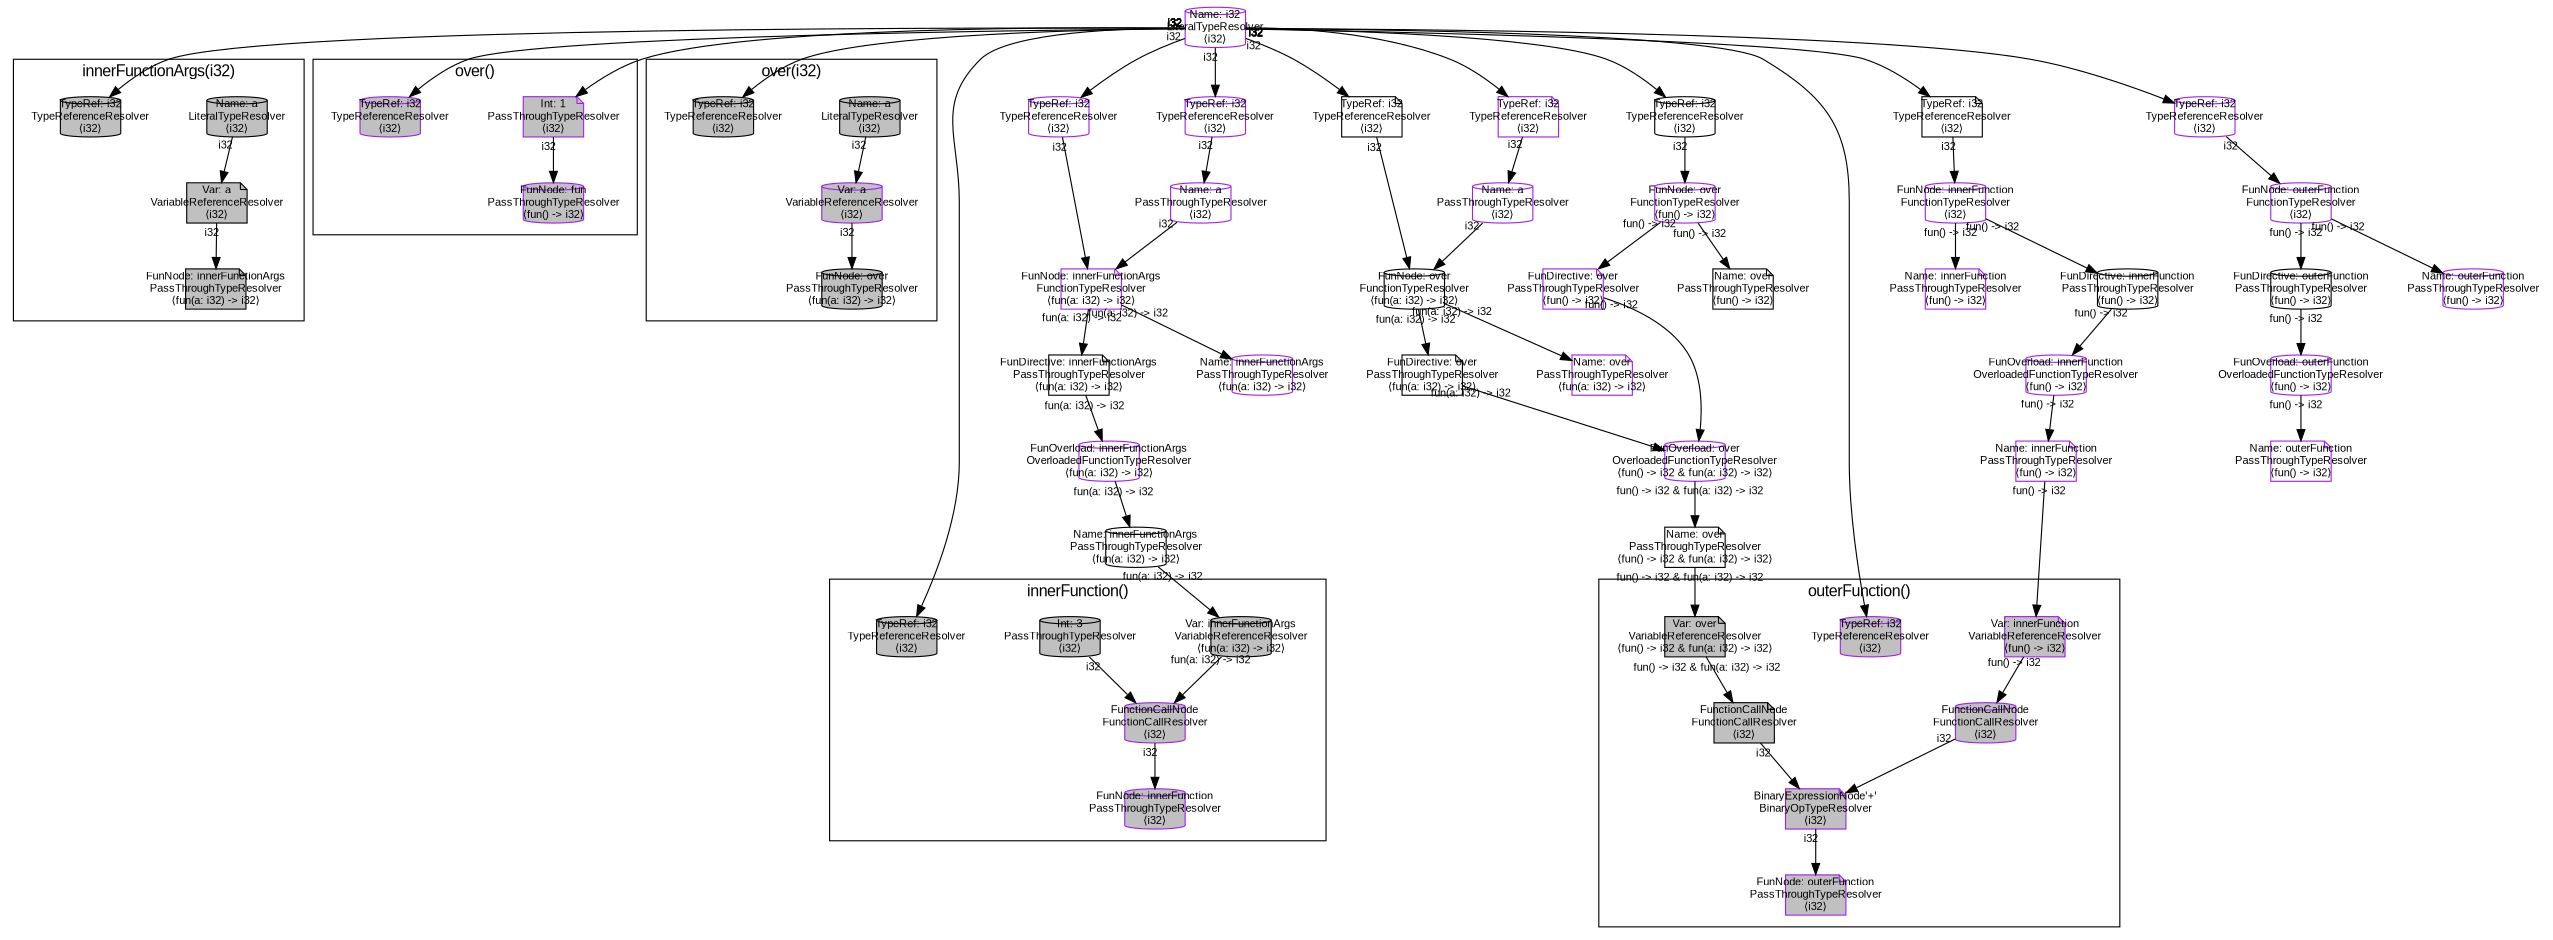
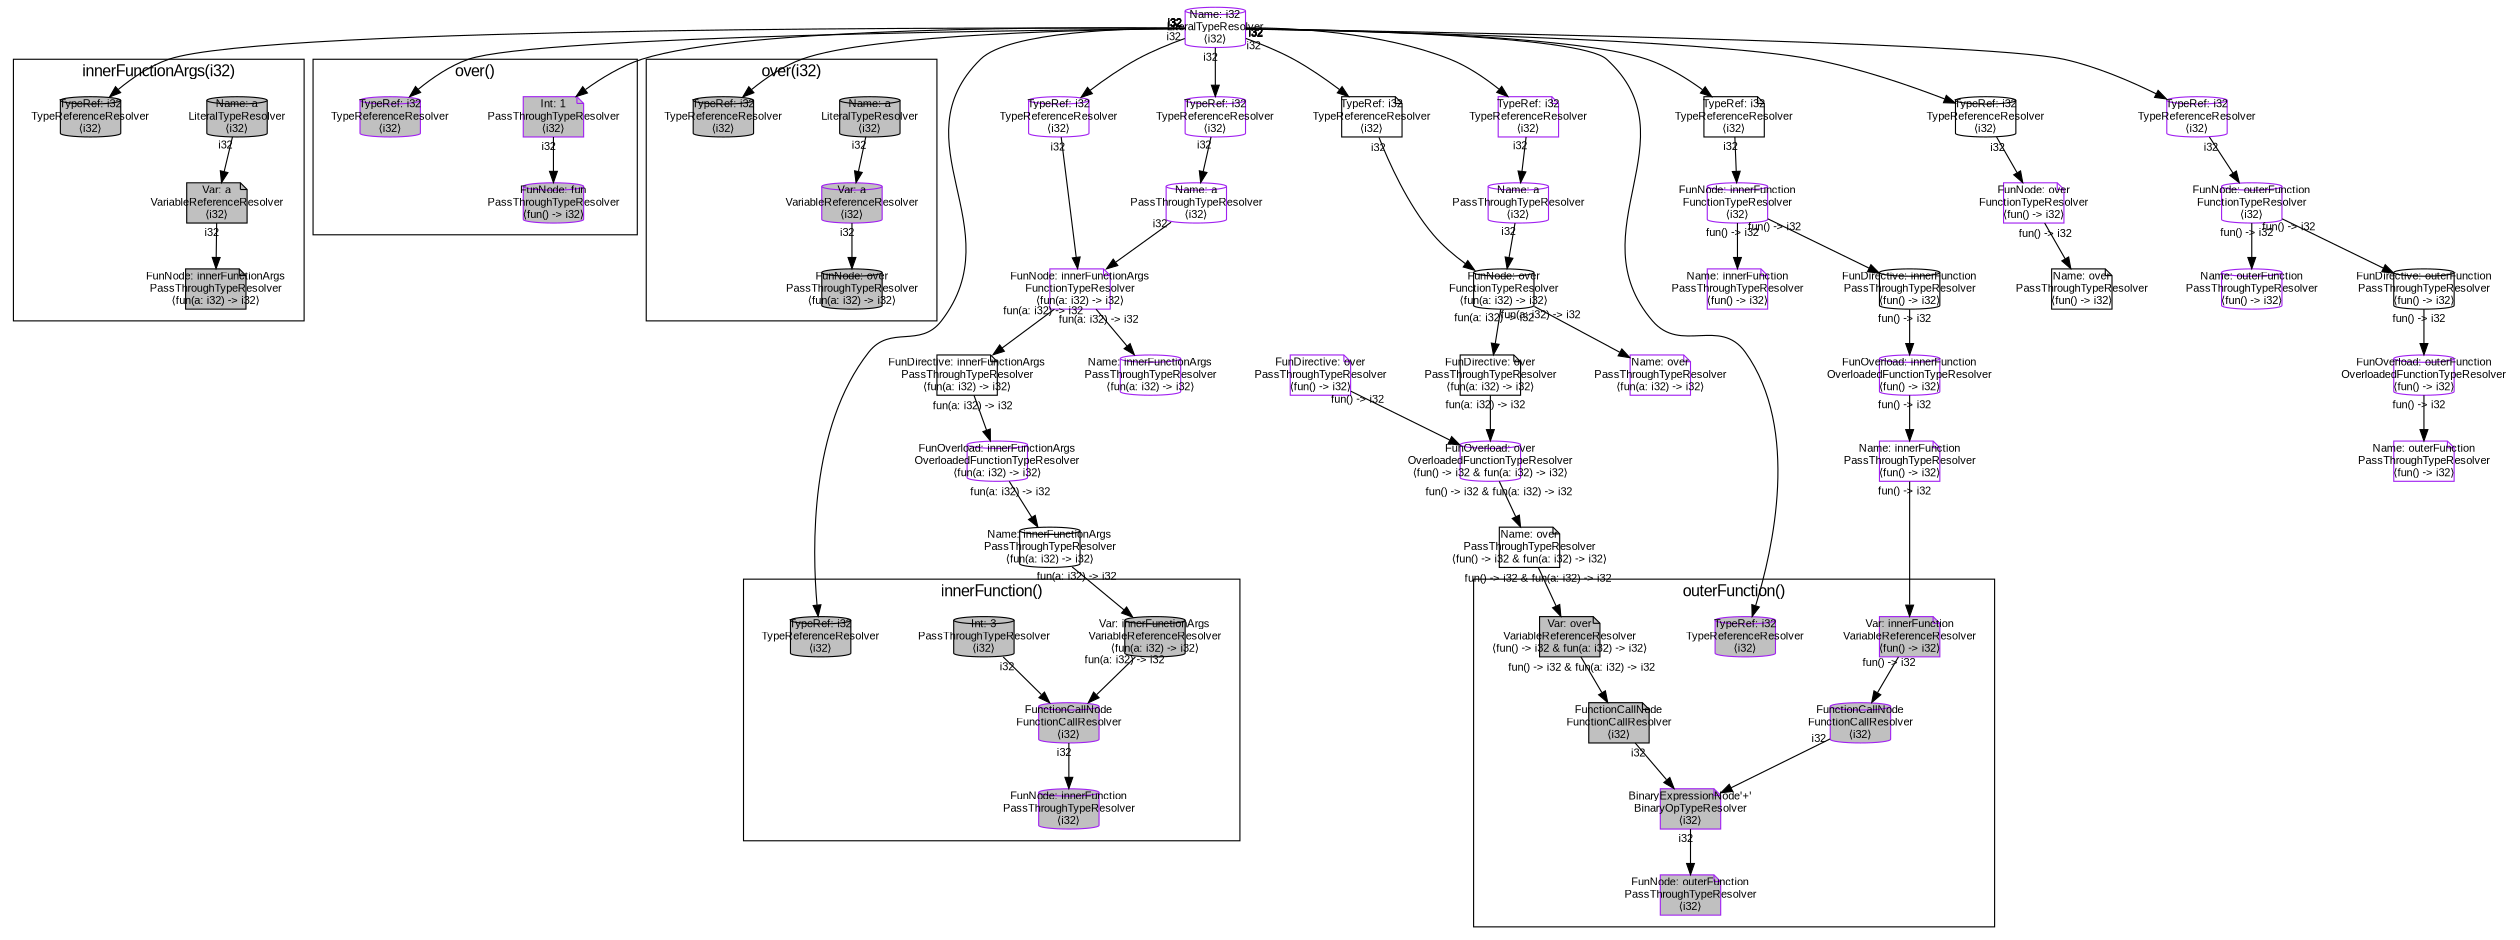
(1685, 203) -> (2034, 203)
(1634, 242) -> none
